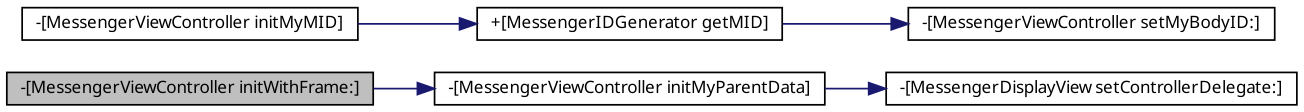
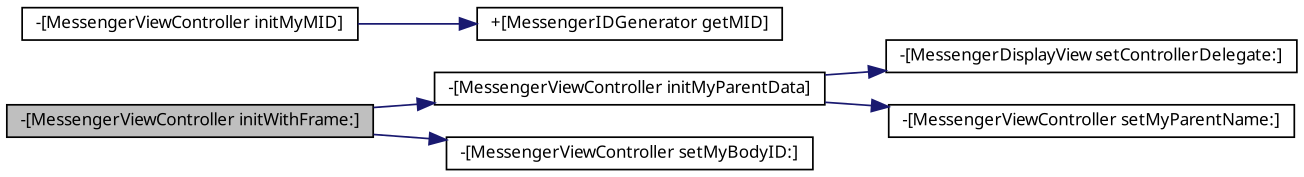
(837, 24) -> (401, 137)
none -> (1092, 121)
